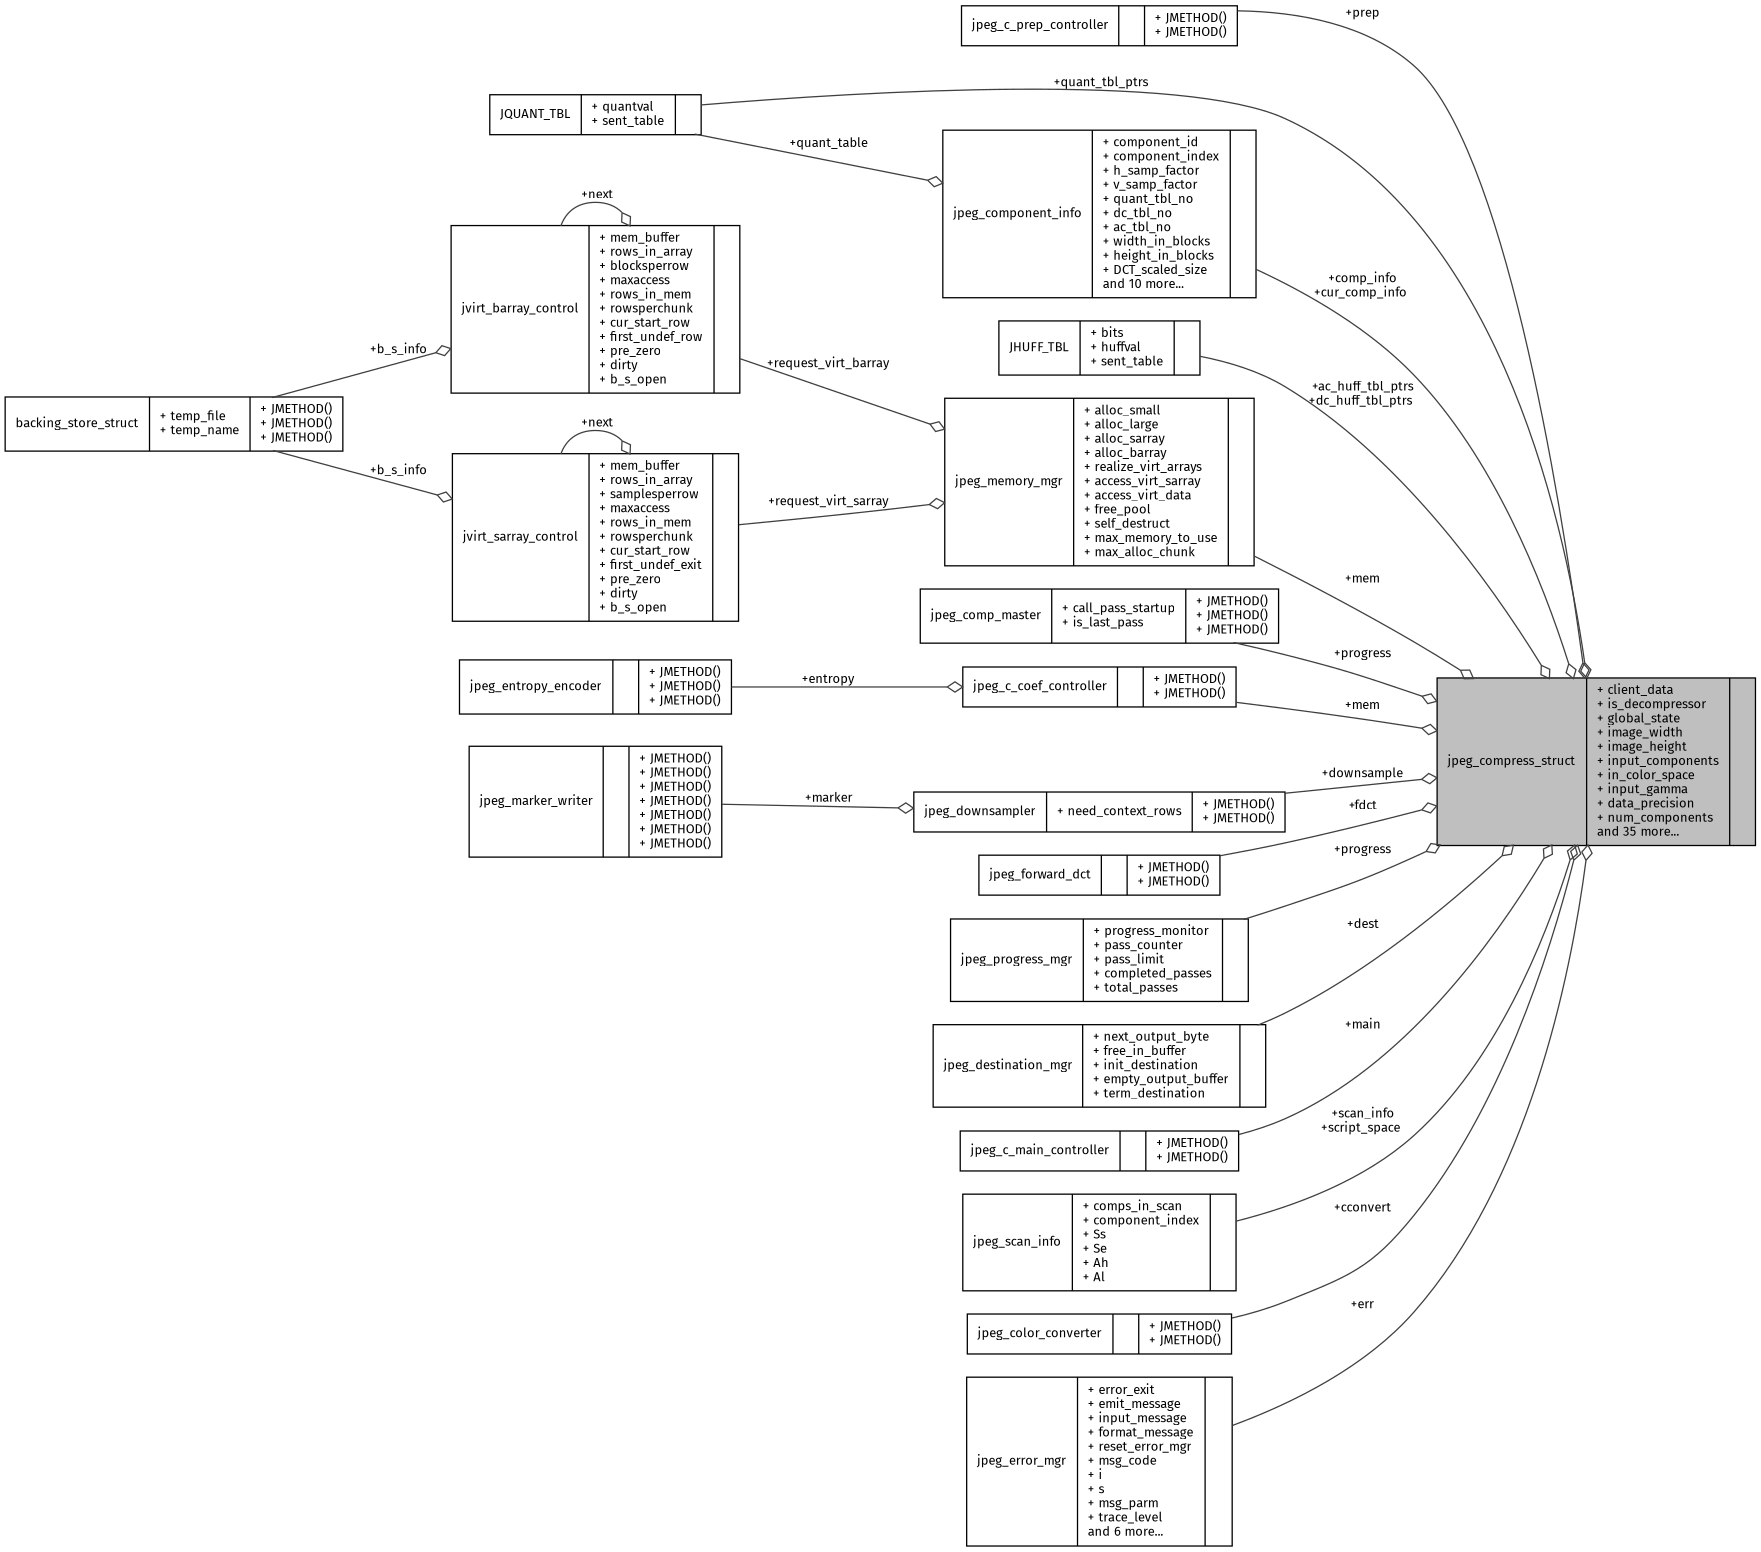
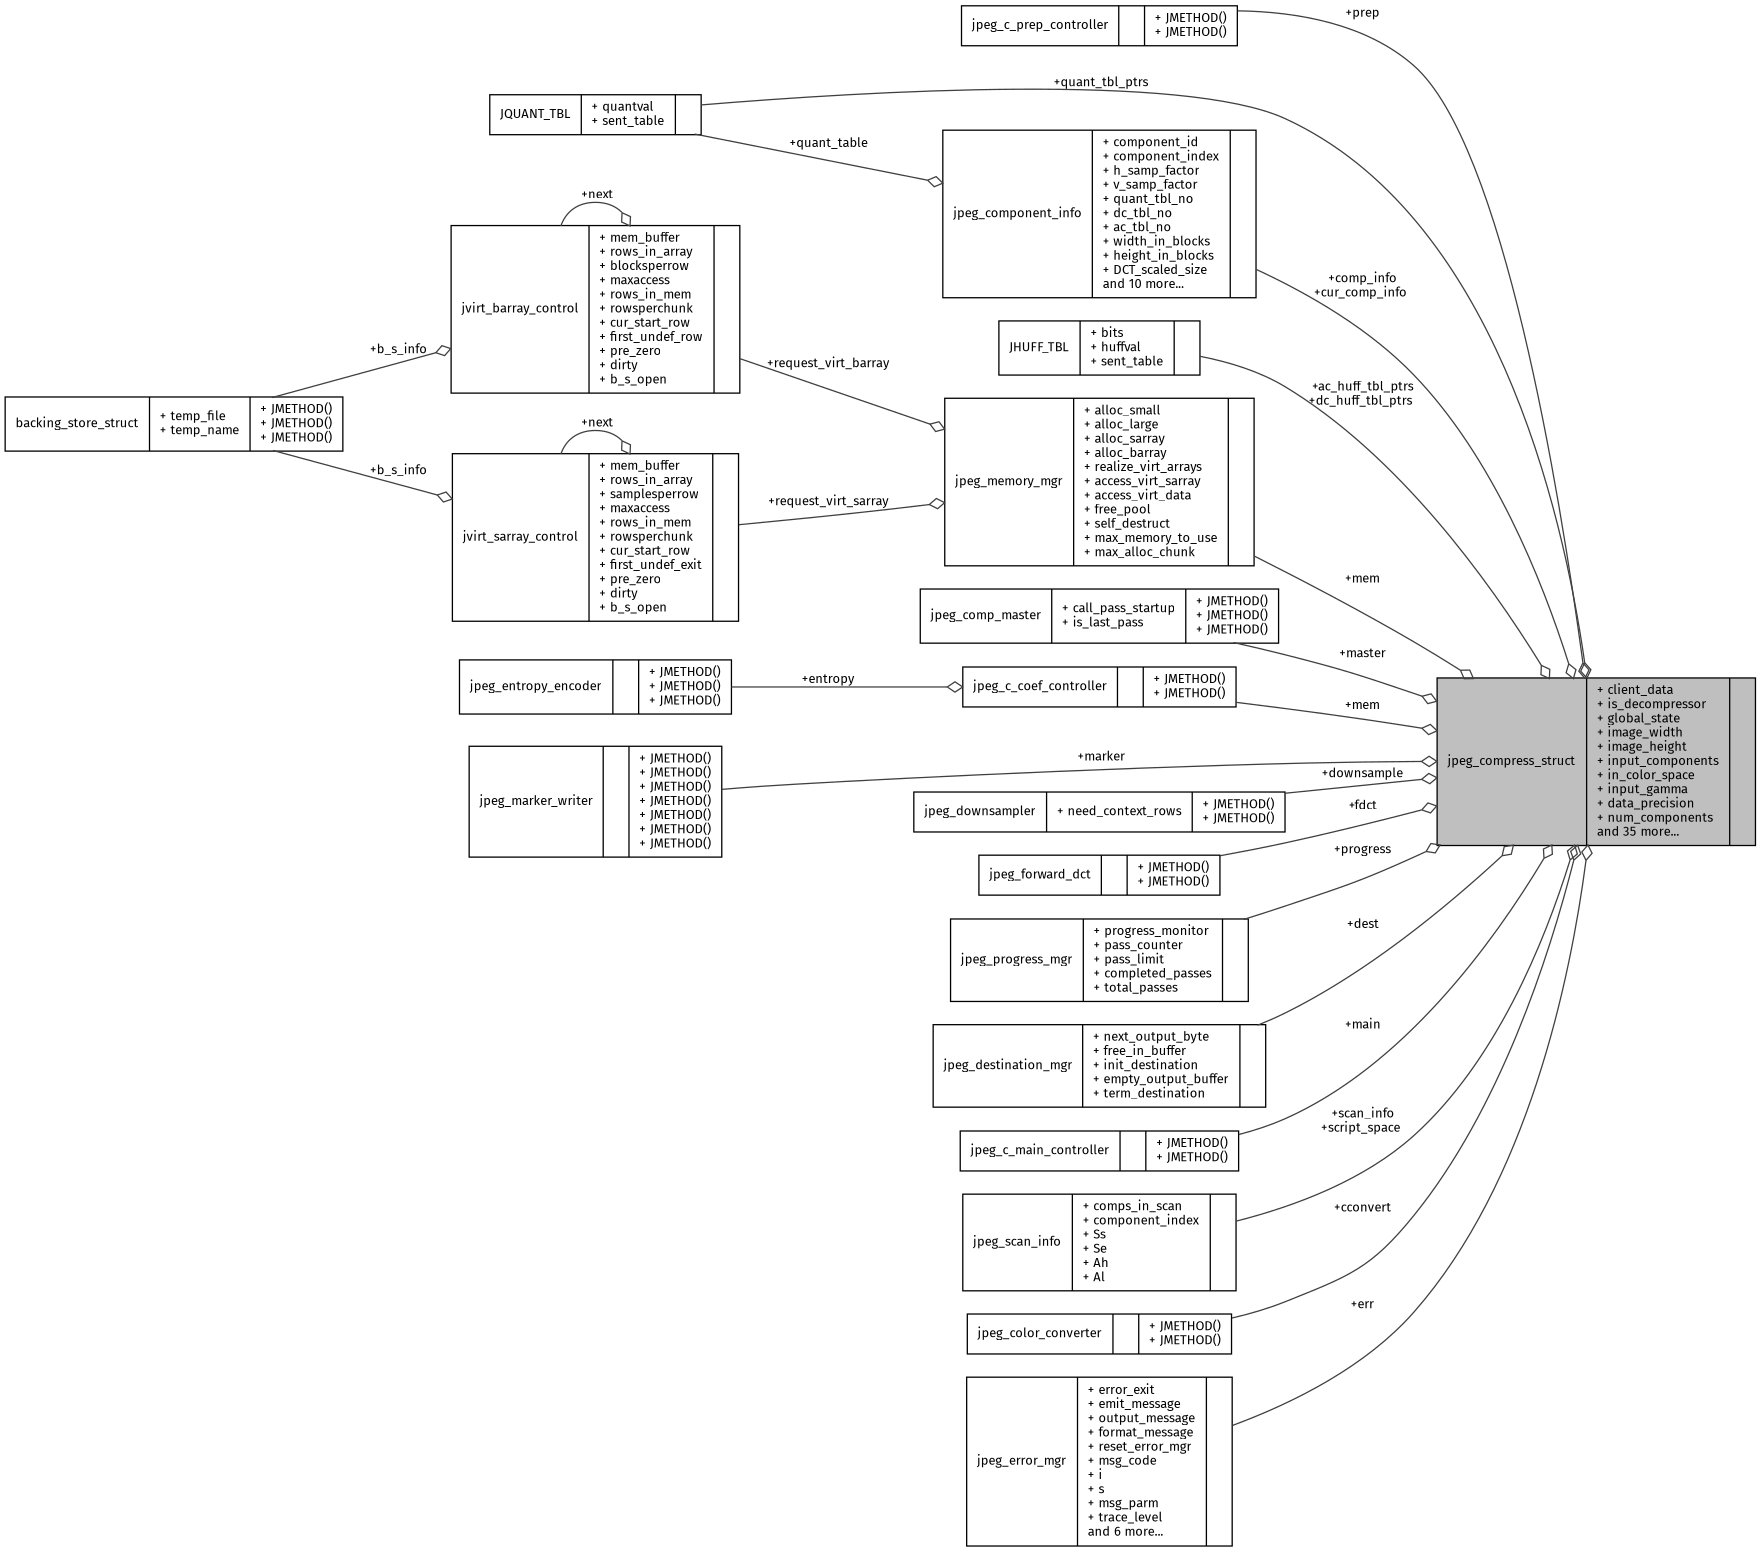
(1361, 654) -> (1361, 654)
(810, 806) -> (1071, 771)
(1137, 1418) -> (1142, 1418)
